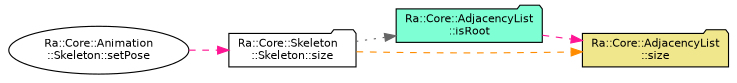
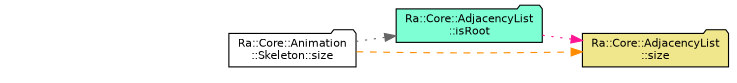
(557, 37) -> (557, 37)
(99, 50) -> none
(292, 50) -> (292, 50)
